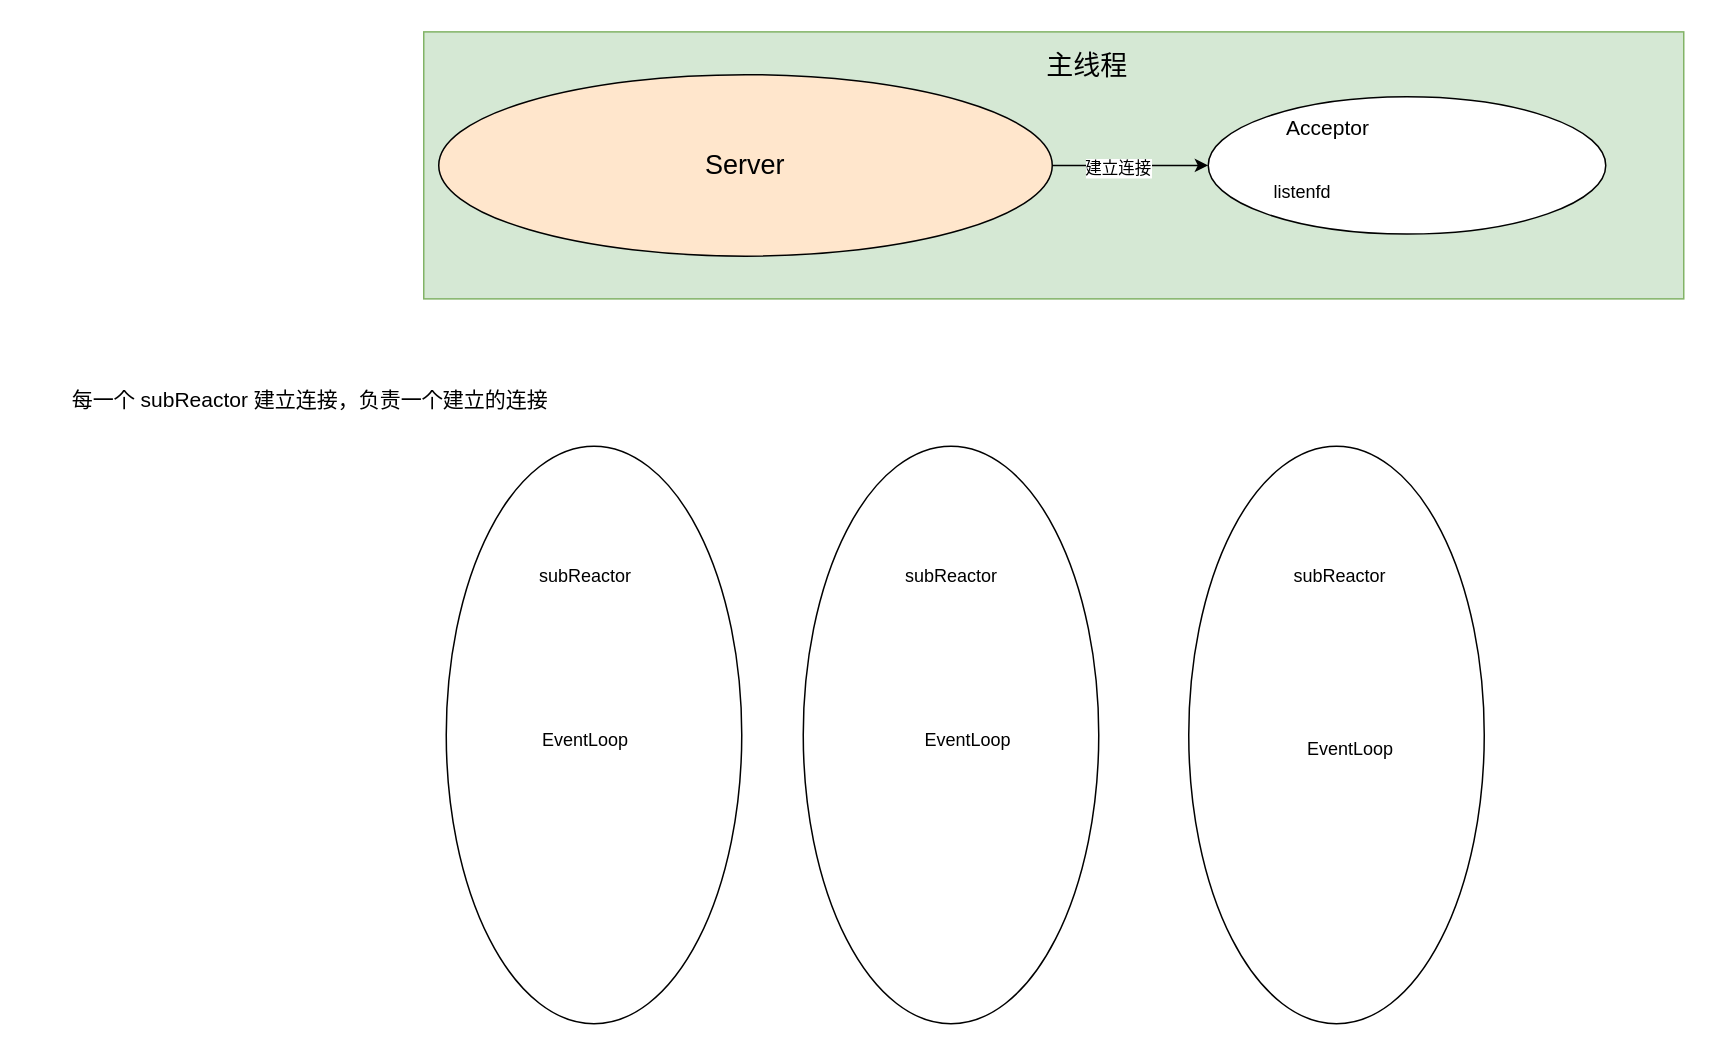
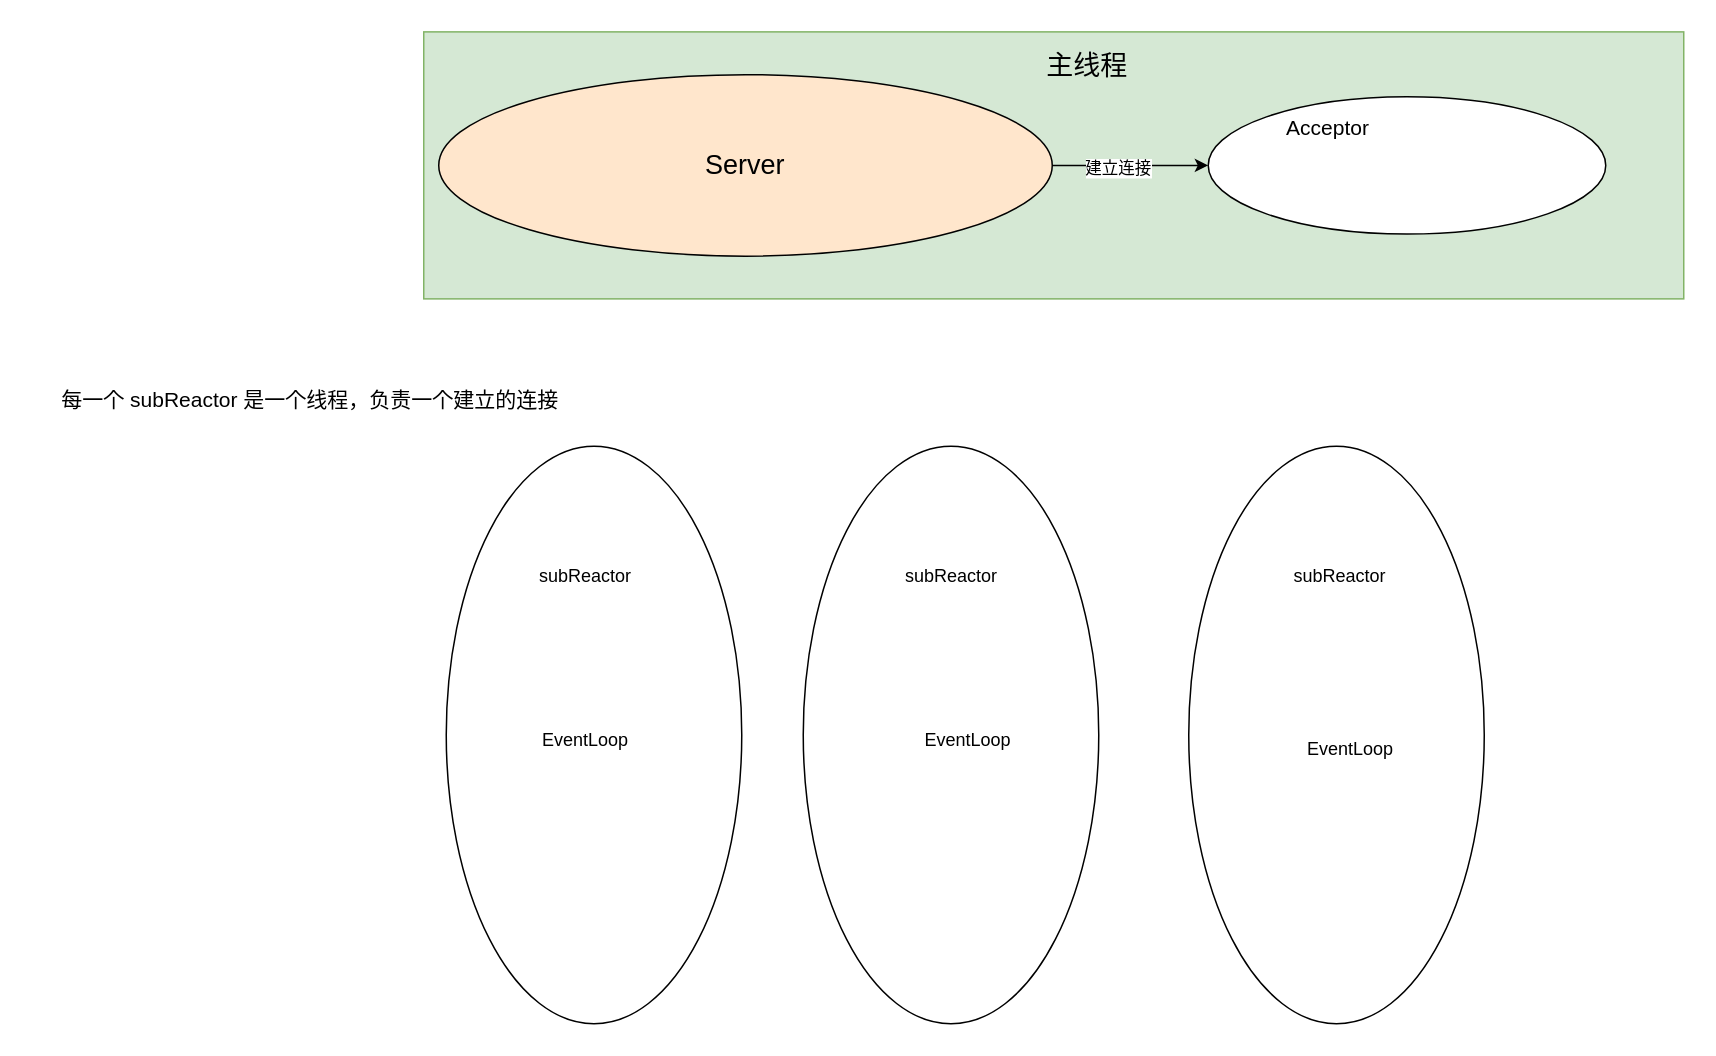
(1303, 193) -> none
(311, 400) -> (311, 400)
